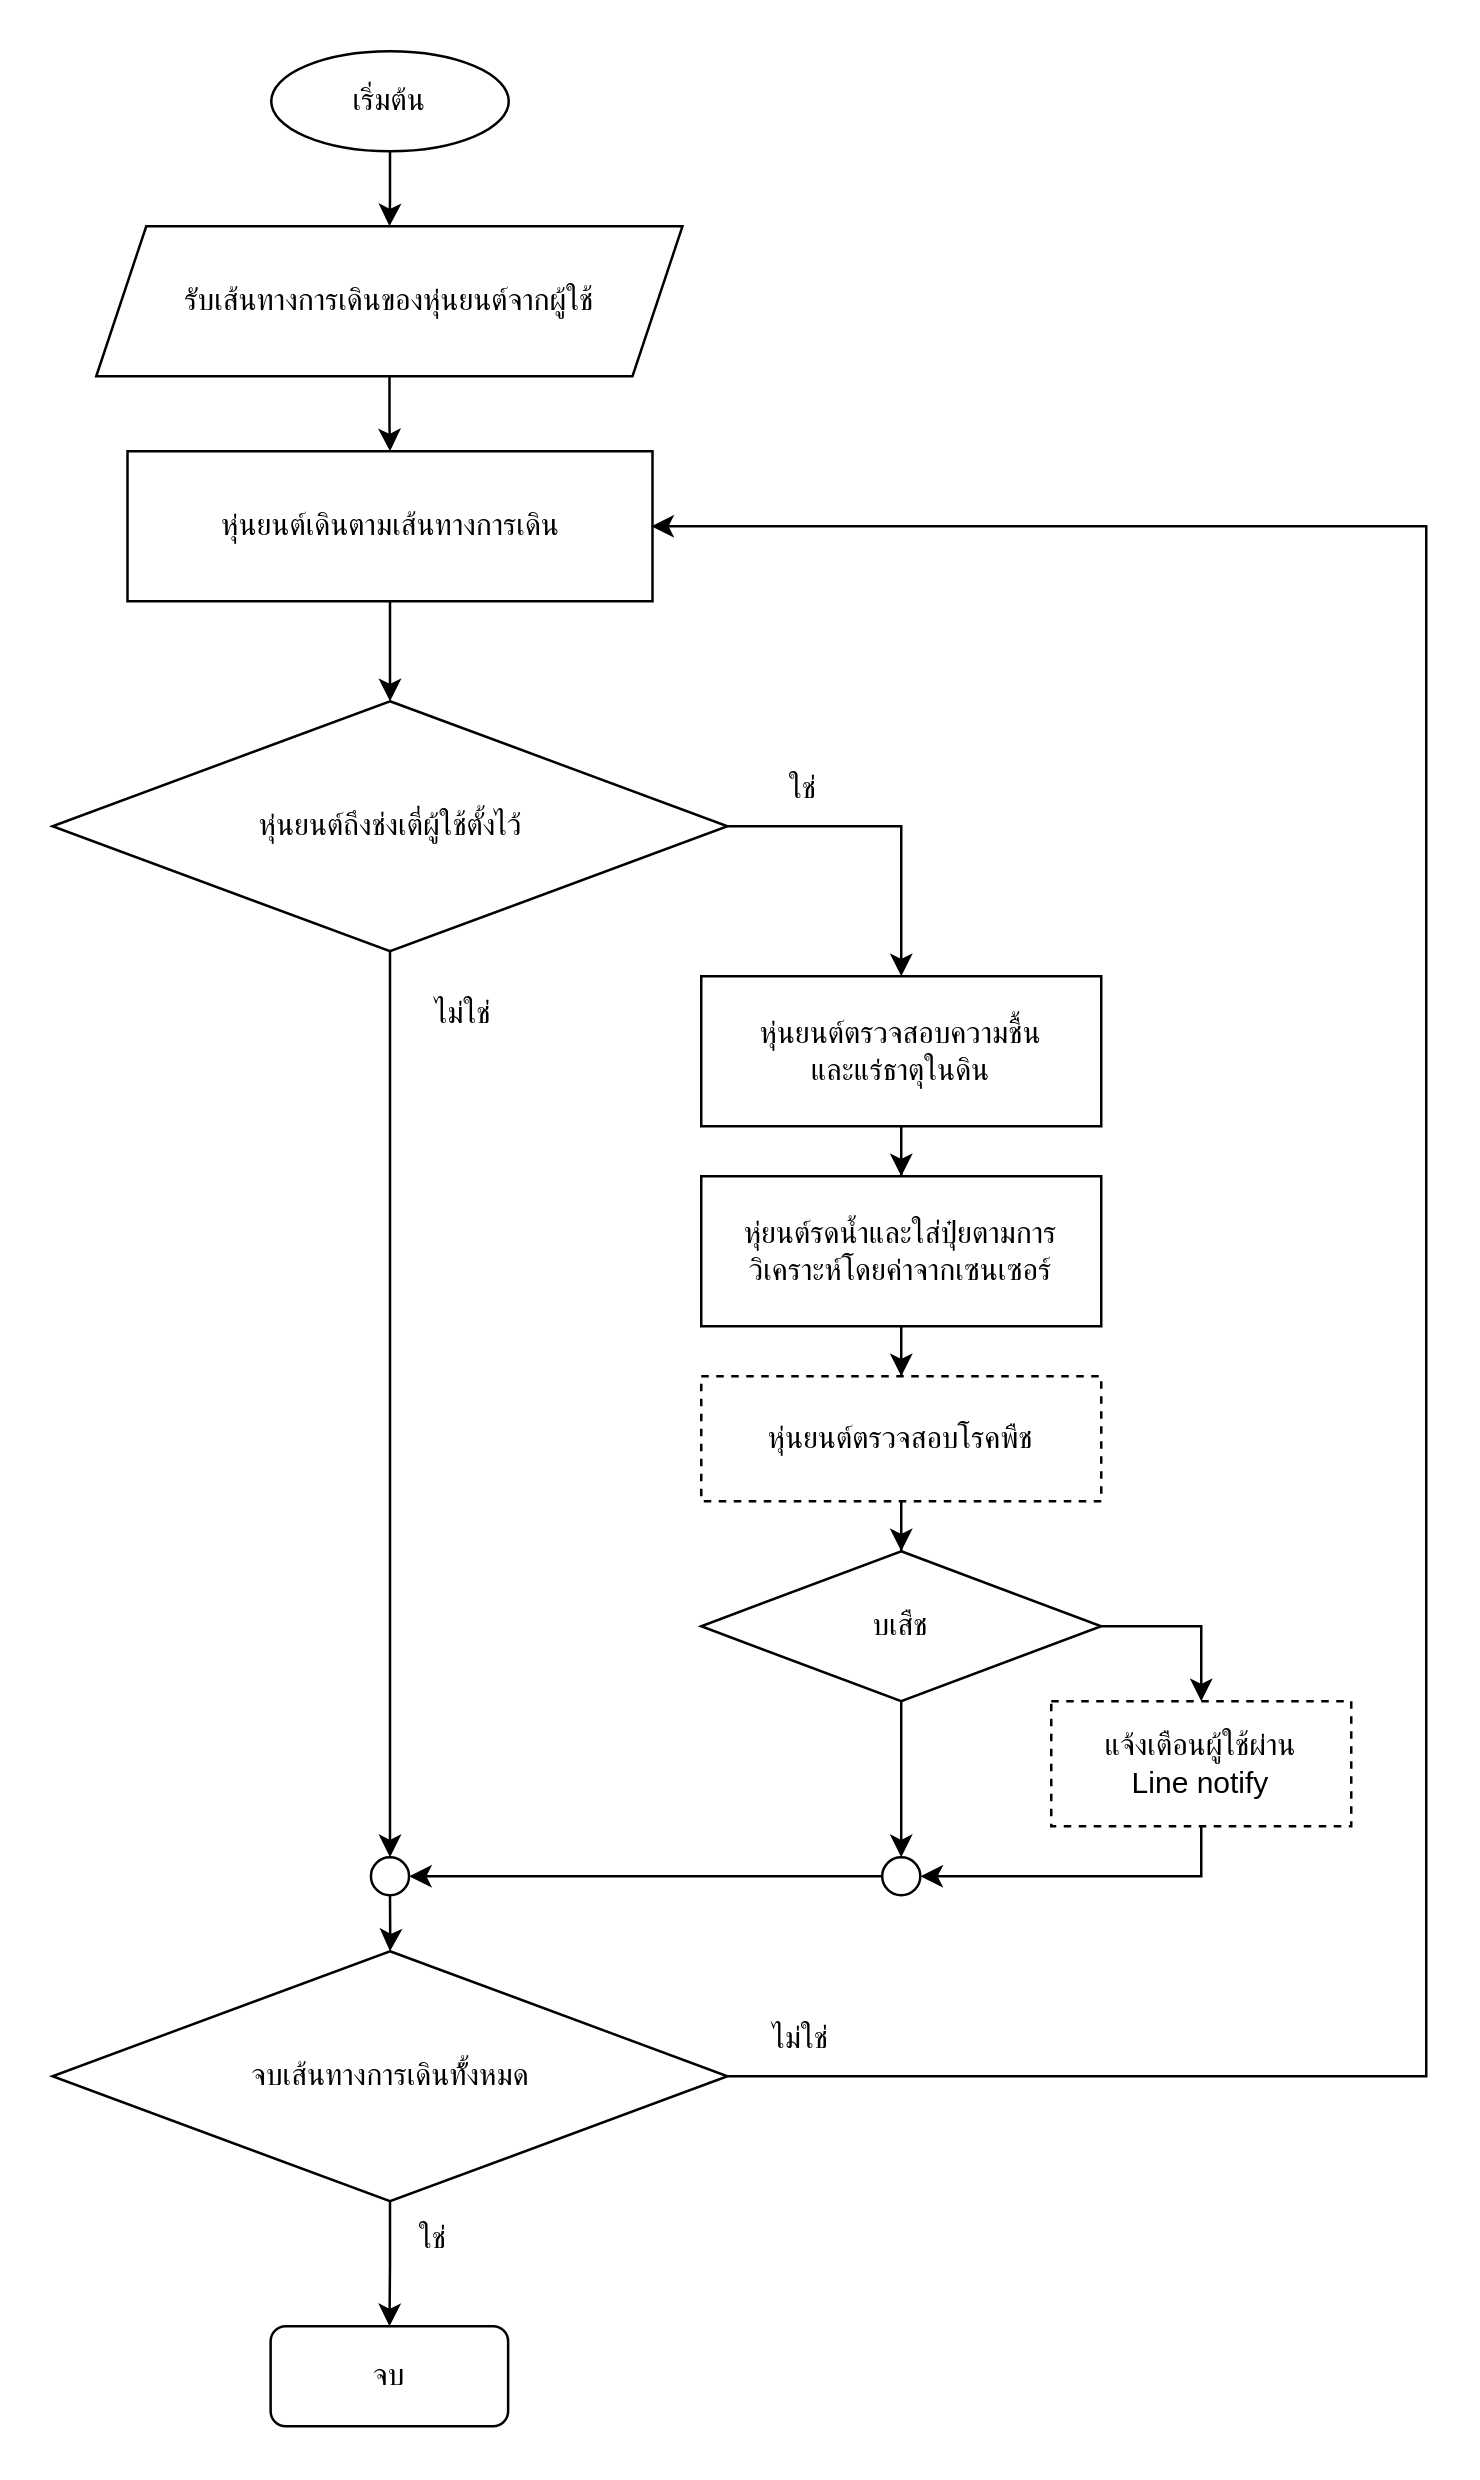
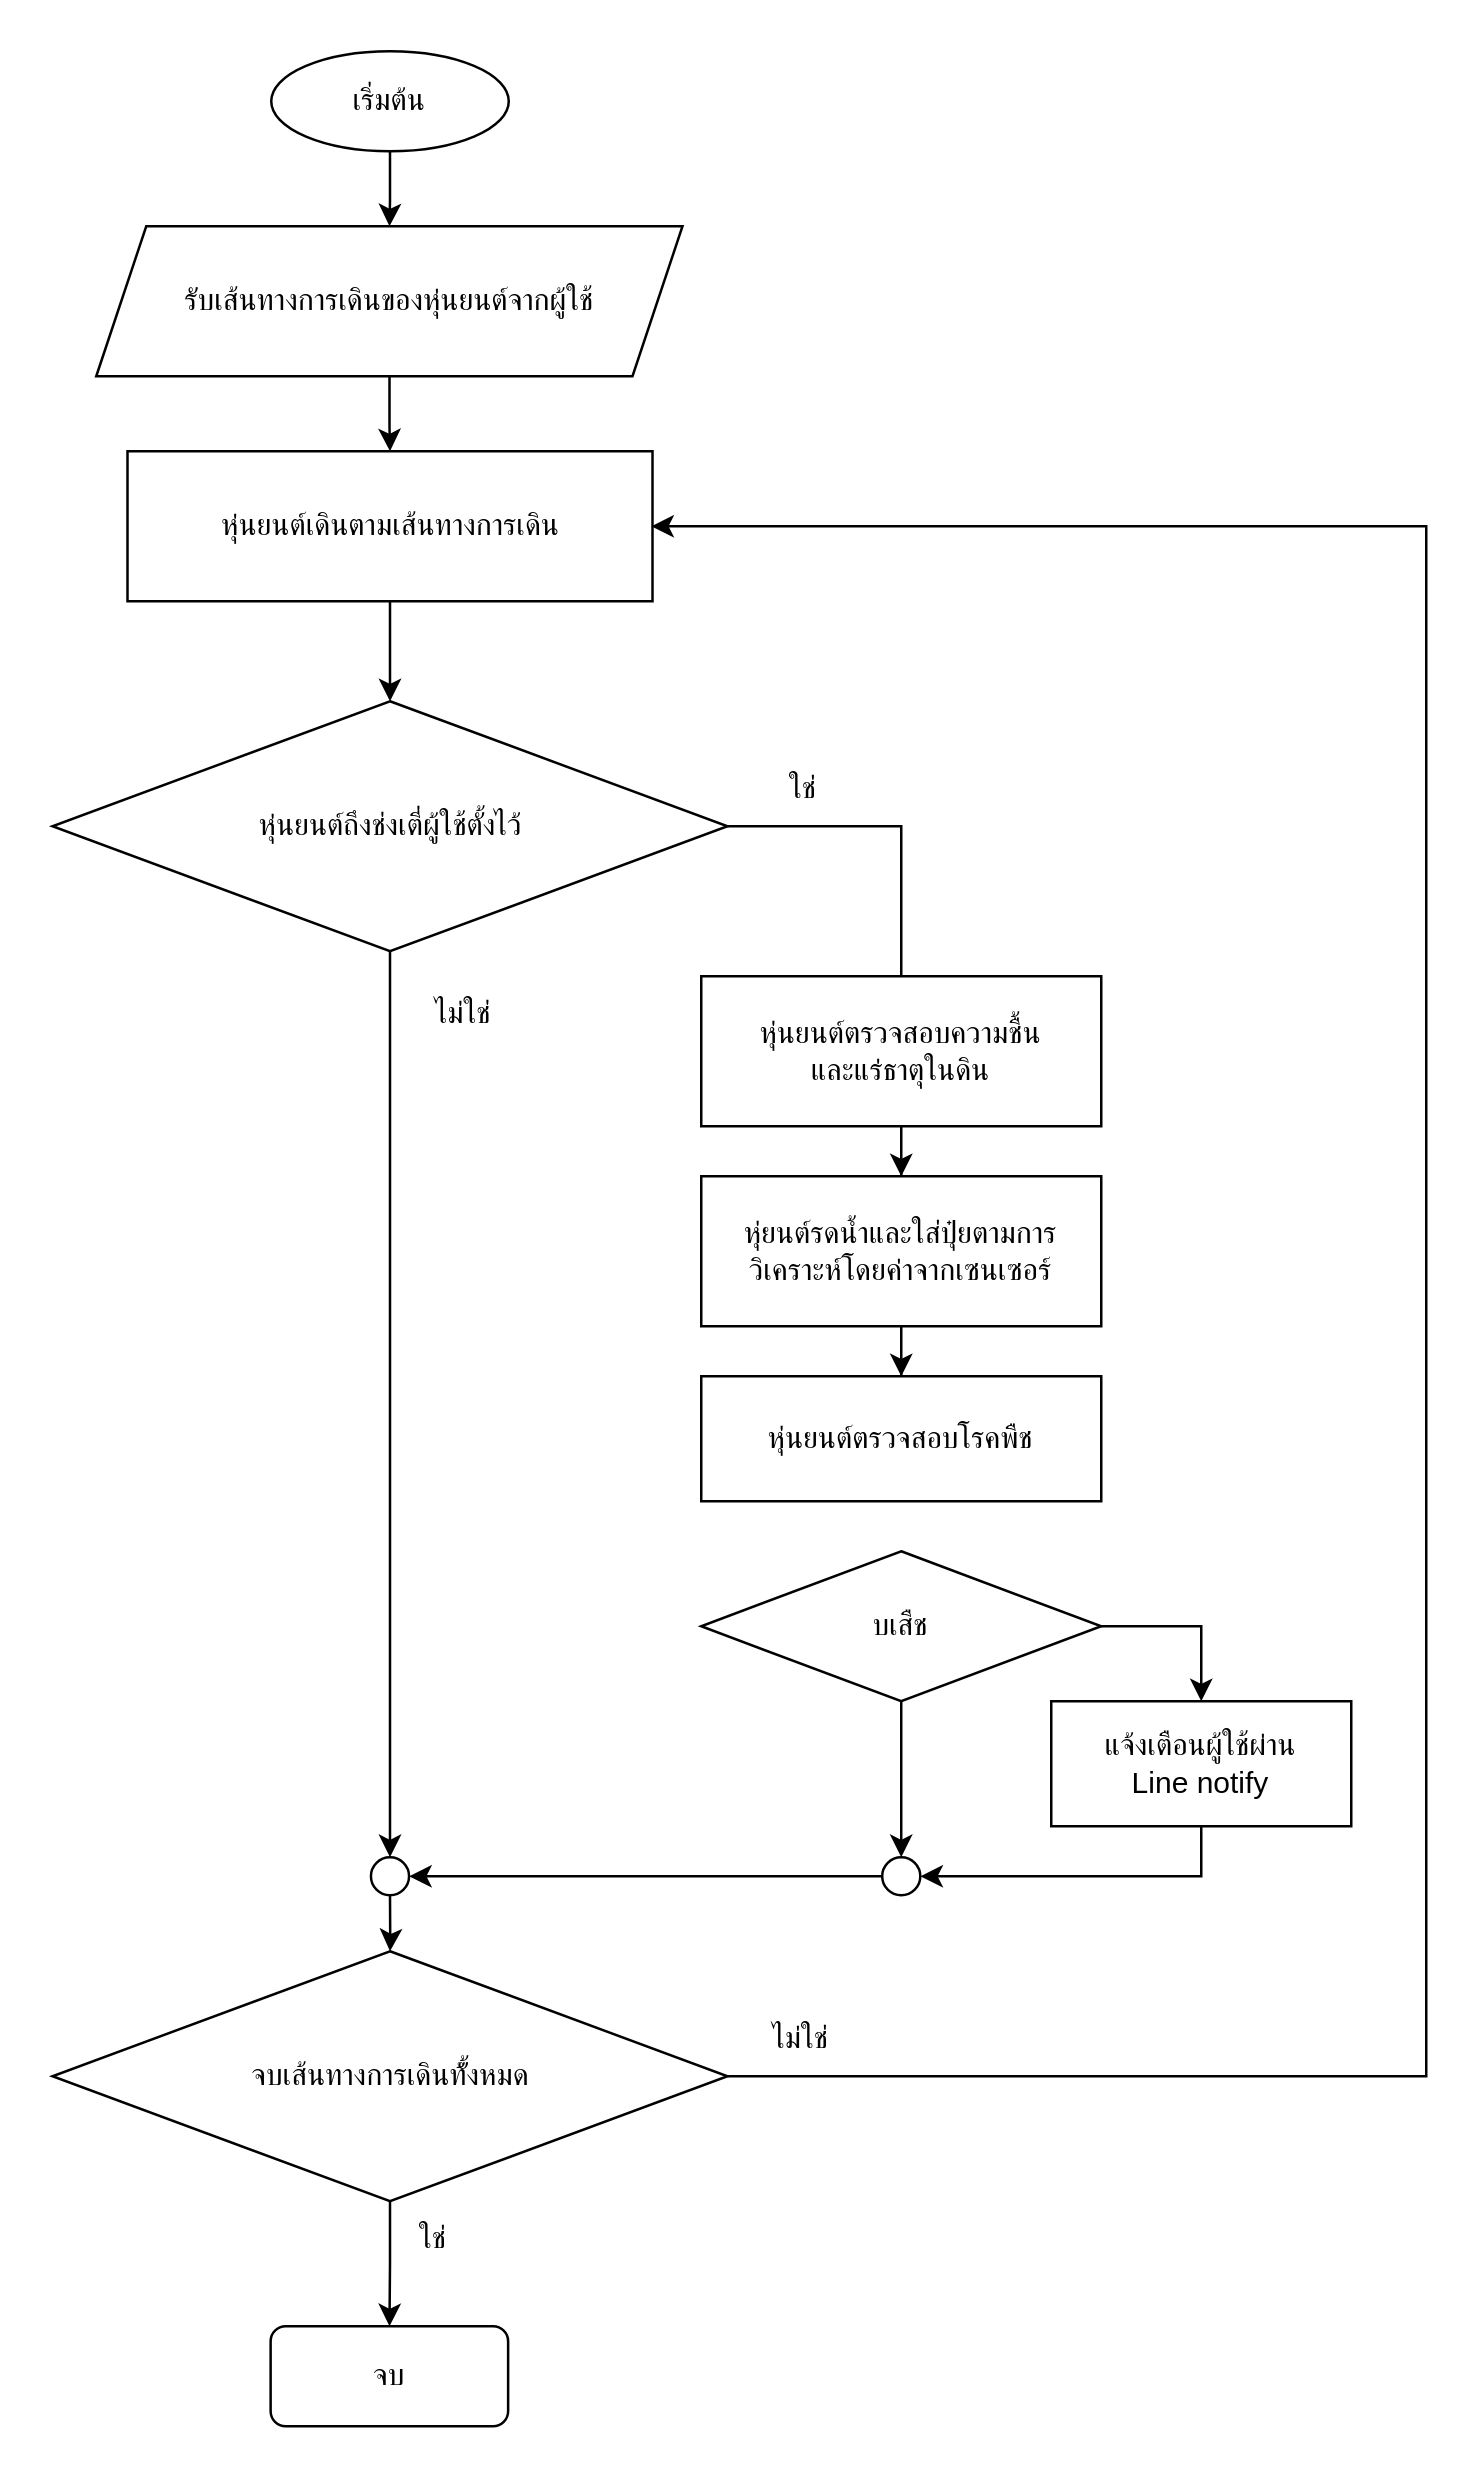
(901, 958) -> (901, 965)
(901, 1439) -> (901, 1439)
(901, 1534) -> none
(1201, 1764) -> (1201, 1764)
